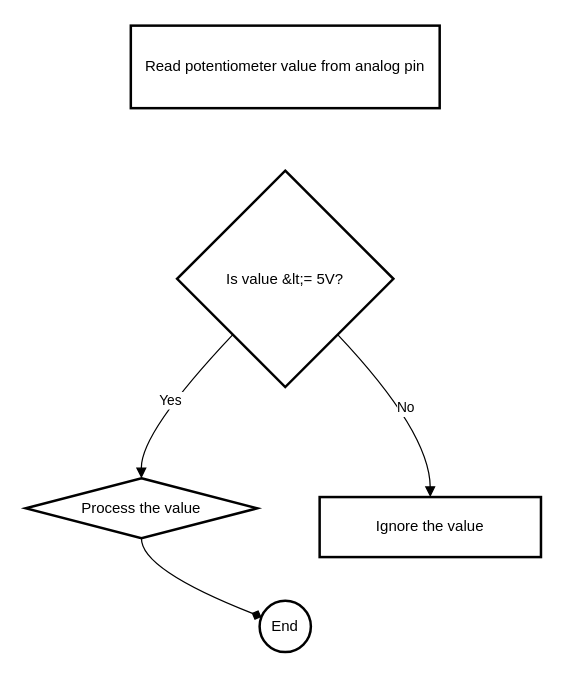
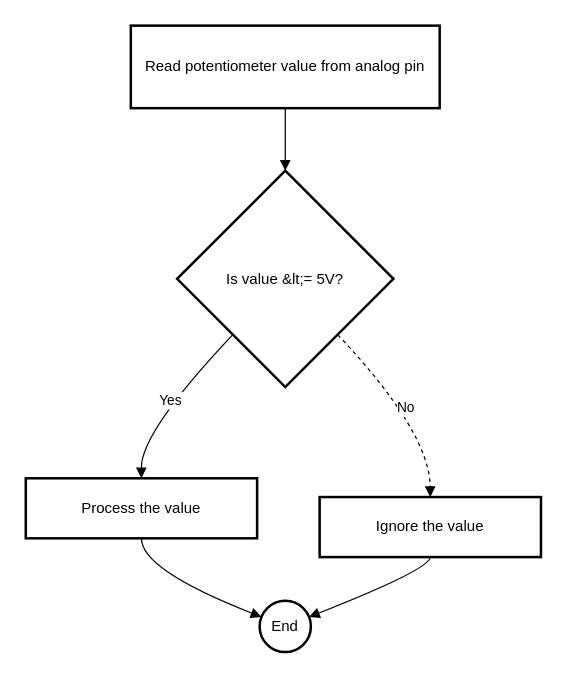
none -> (285, 135)
(368, 369) -> (368, 369)
(141, 508) -> (141, 508)
none -> (376, 589)
(250, 612) -> (250, 612)
